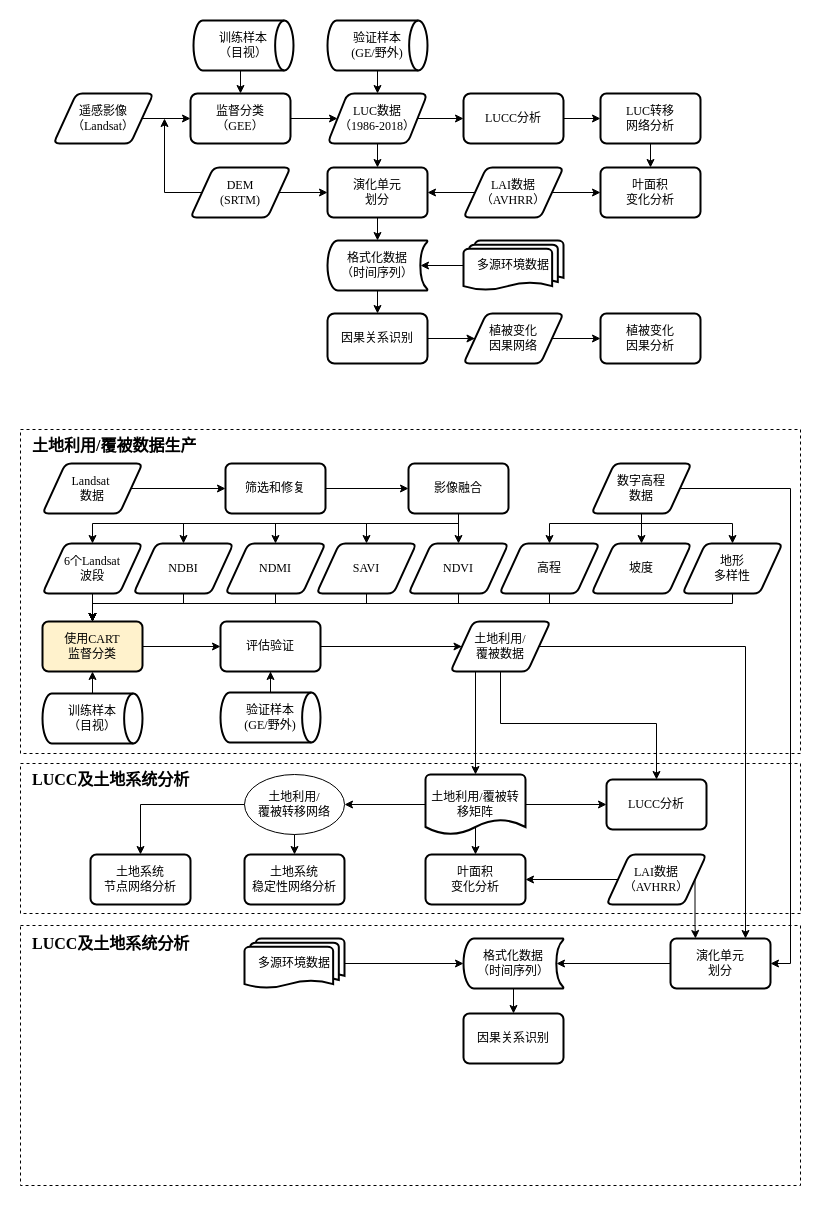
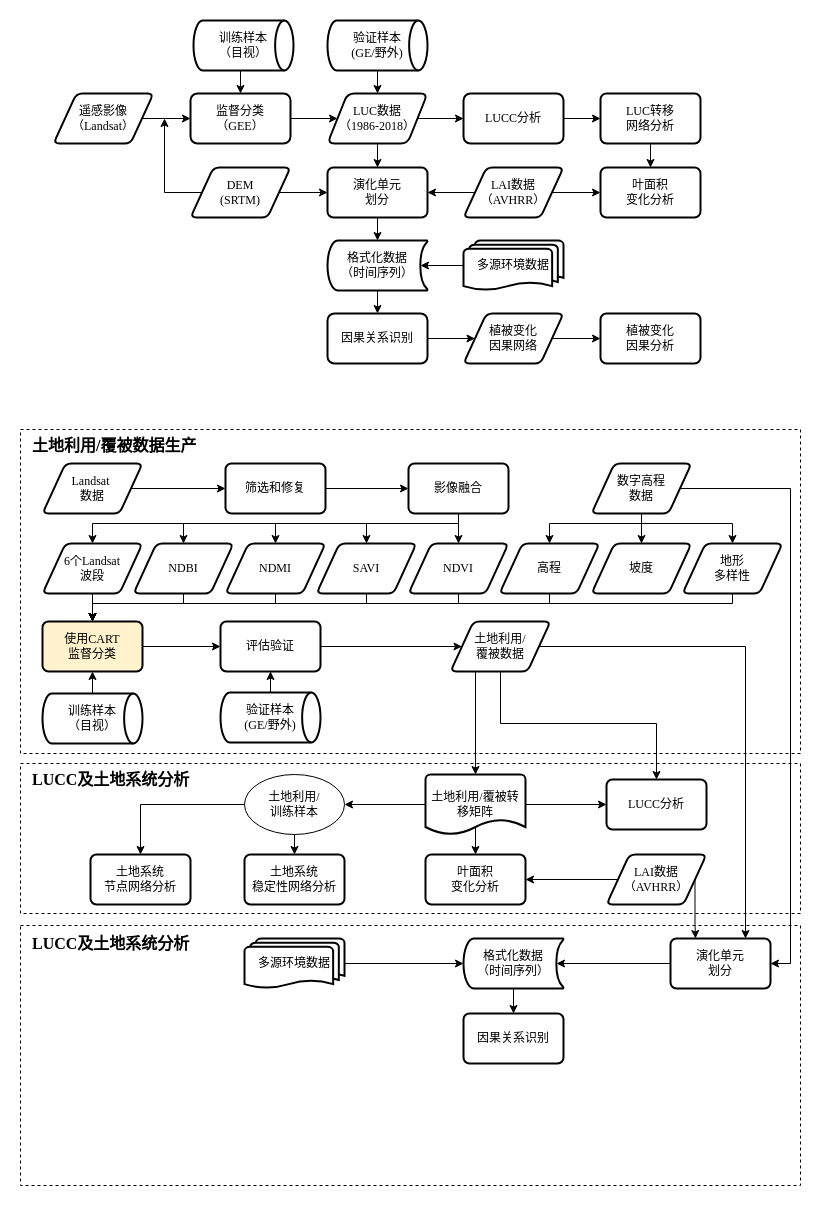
(295, 805) -> (295, 805)
